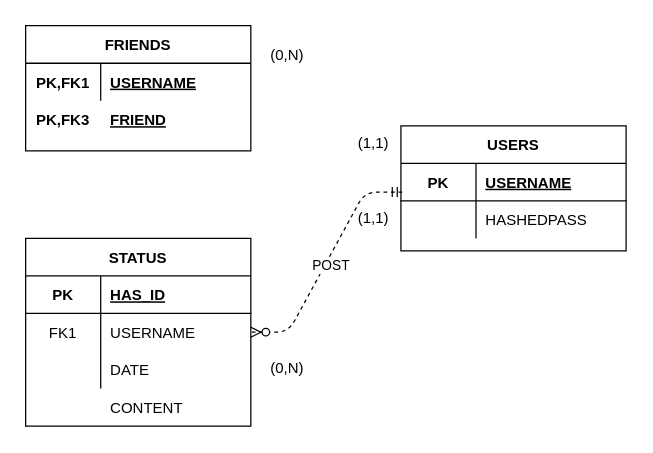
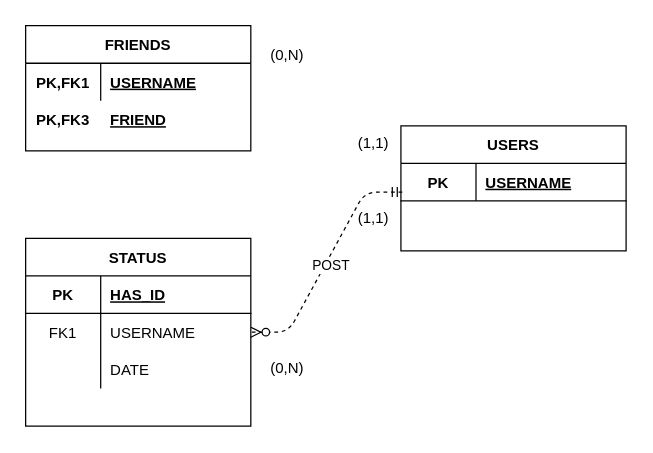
(551, 219) -> none
(176, 407) -> none
